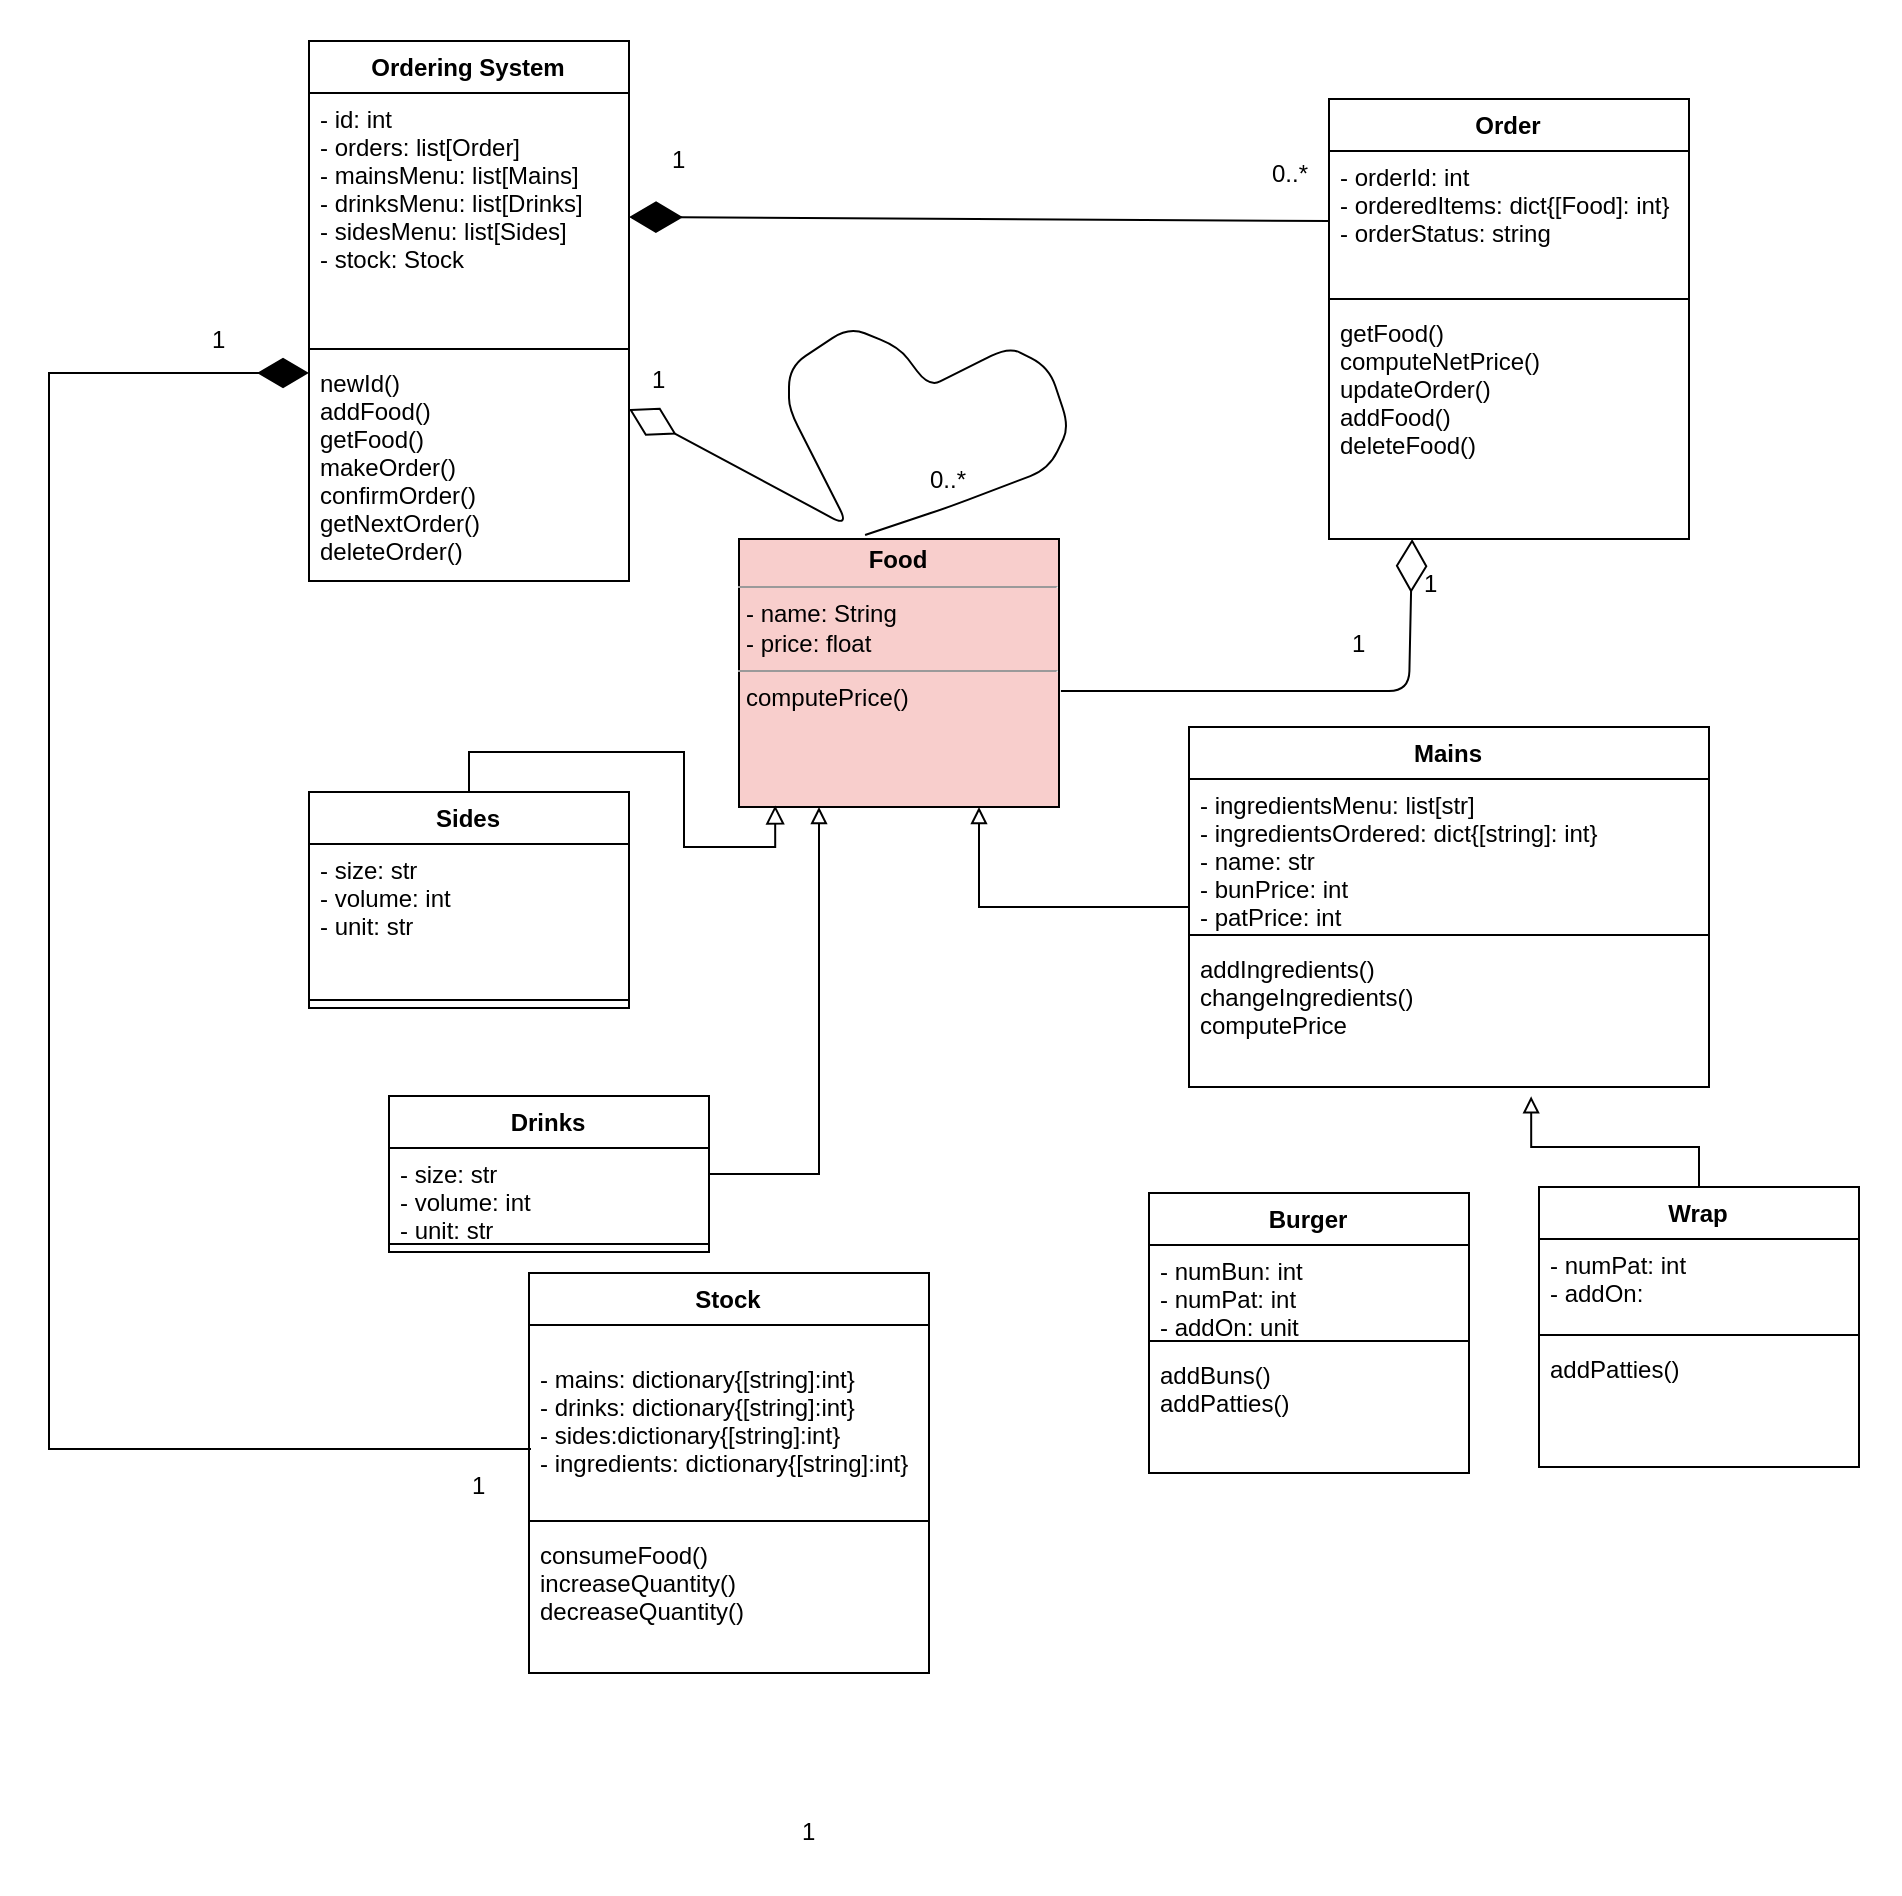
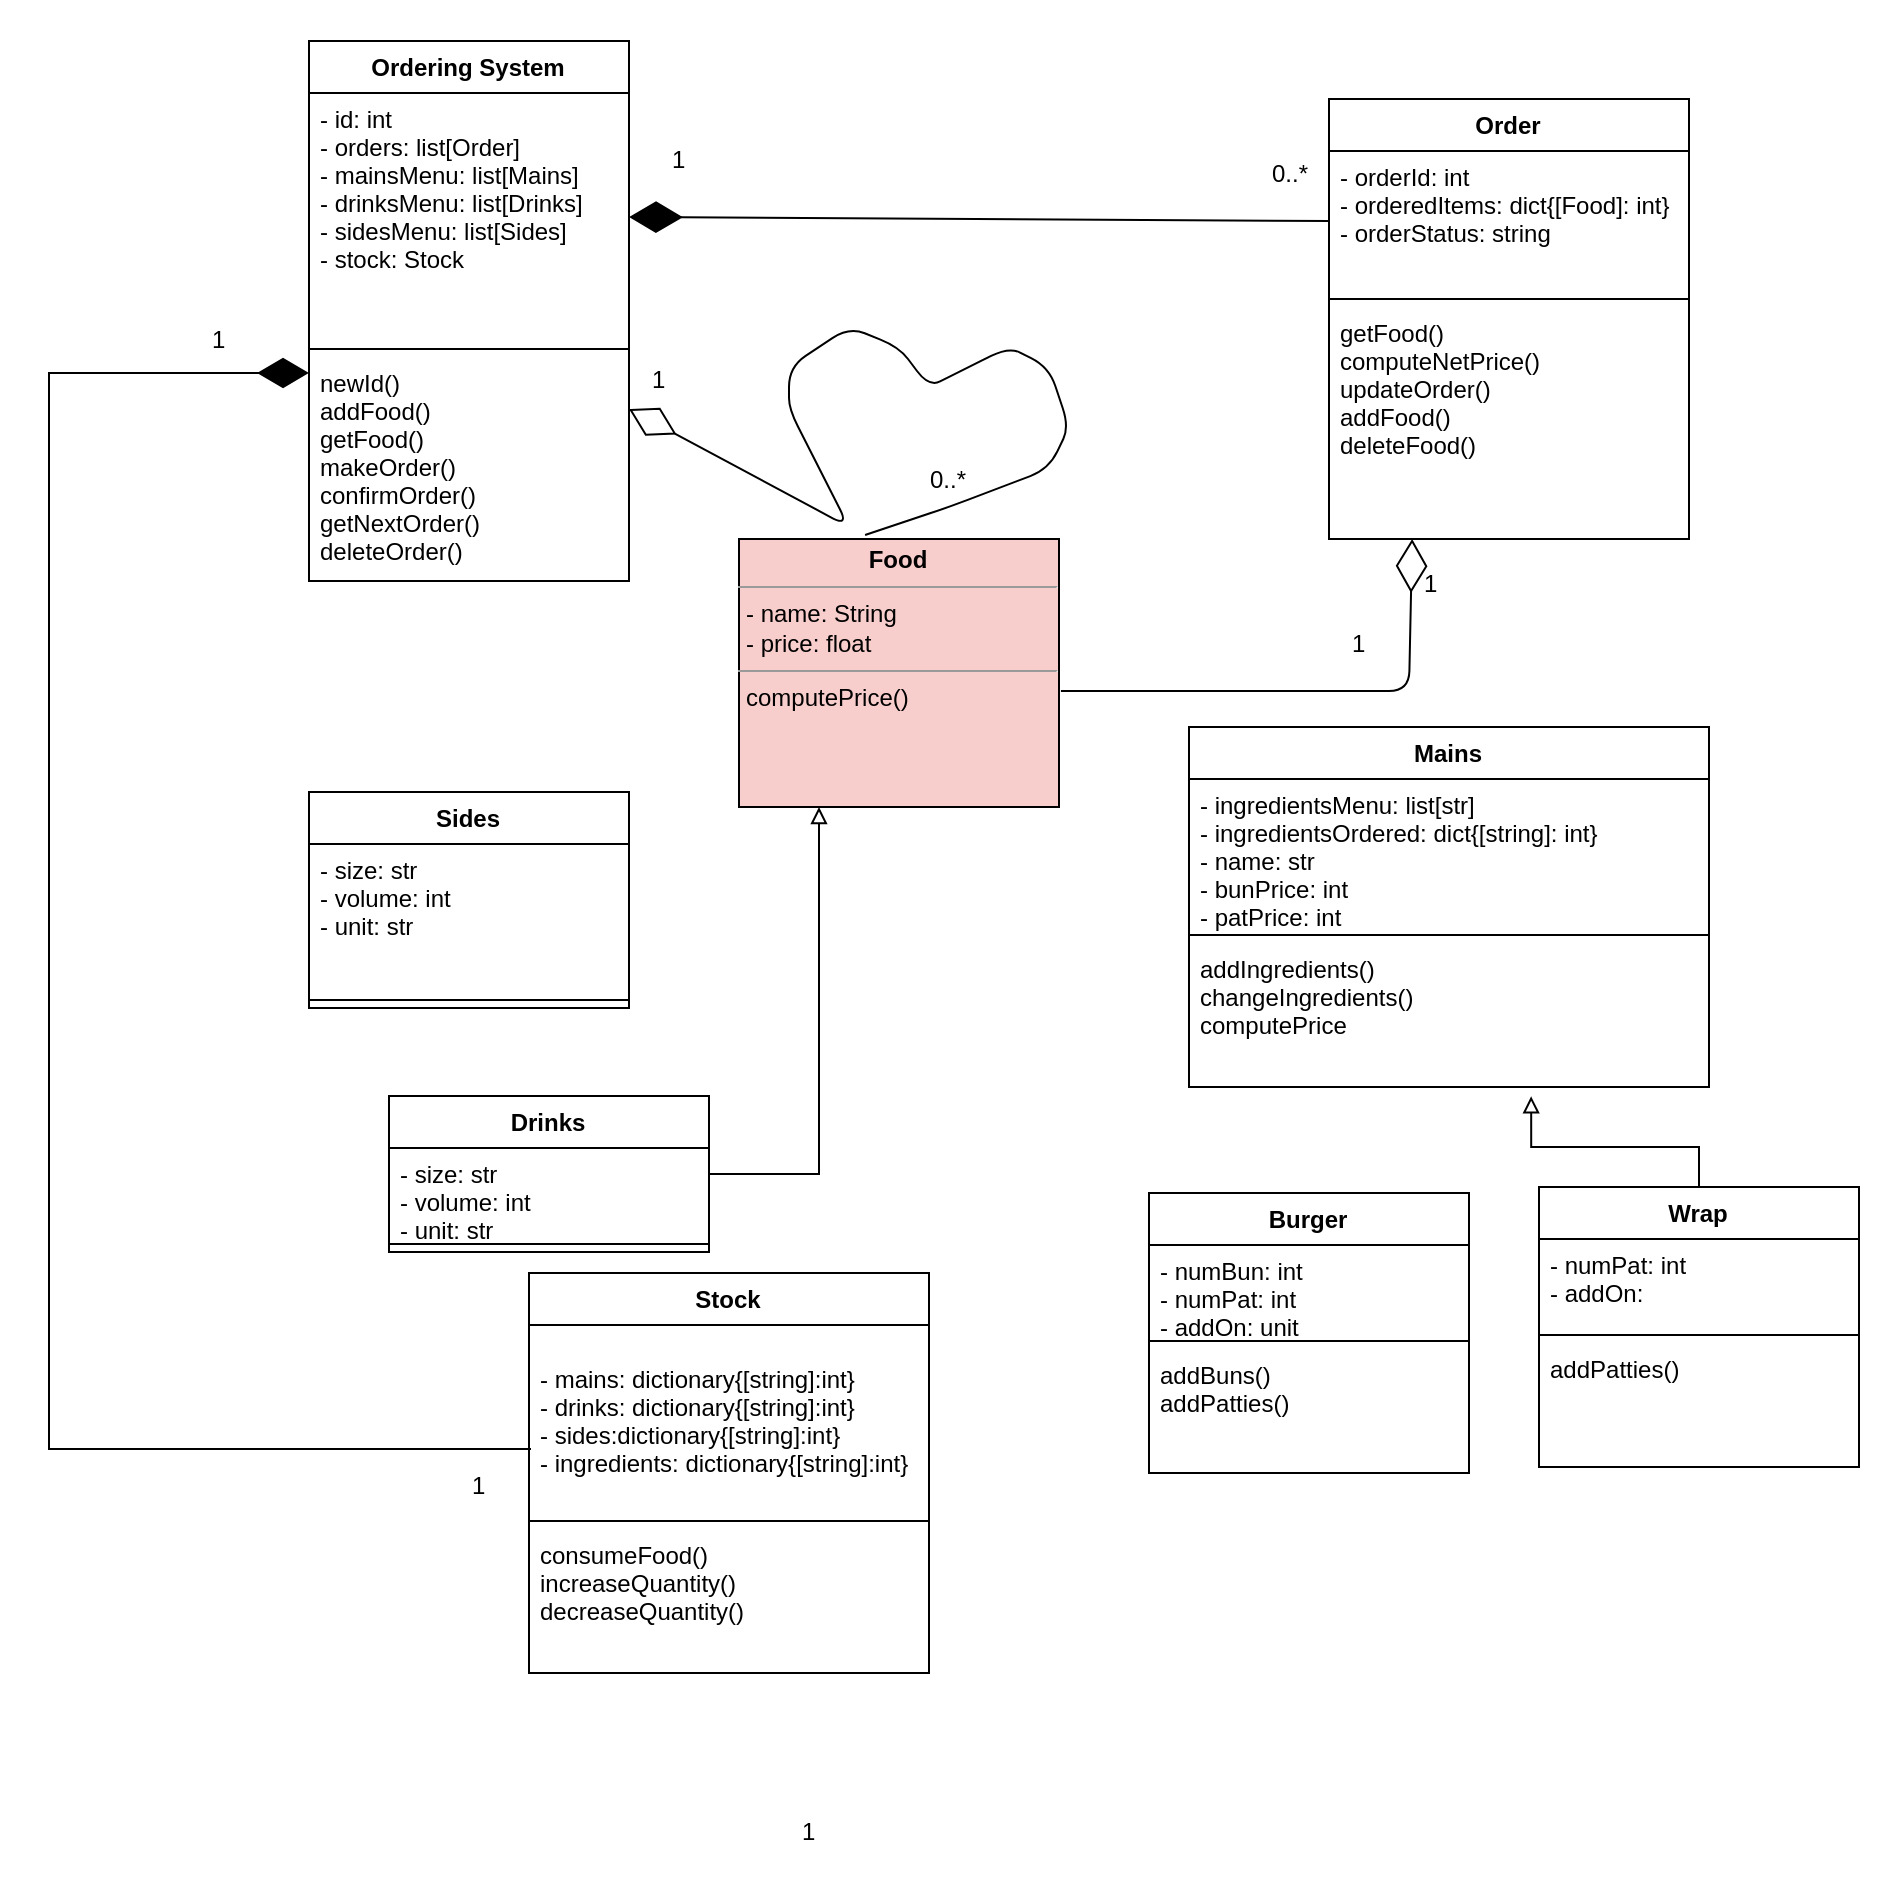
(661, 752) -> none
(1041, 907) -> none
